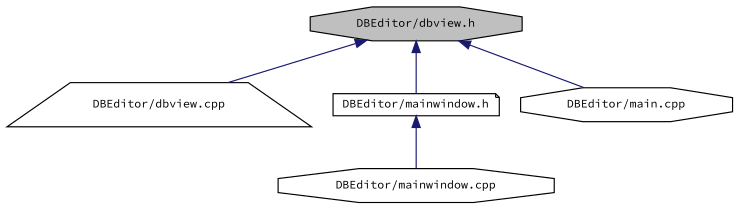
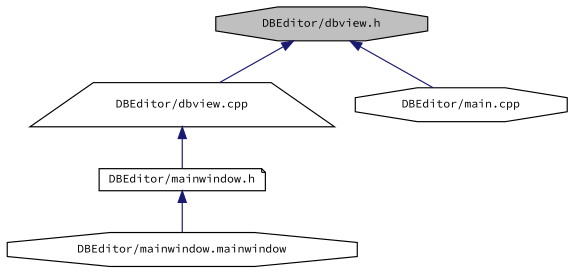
(416, 73) -> (182, 154)
(416, 186) -> (182, 250)
